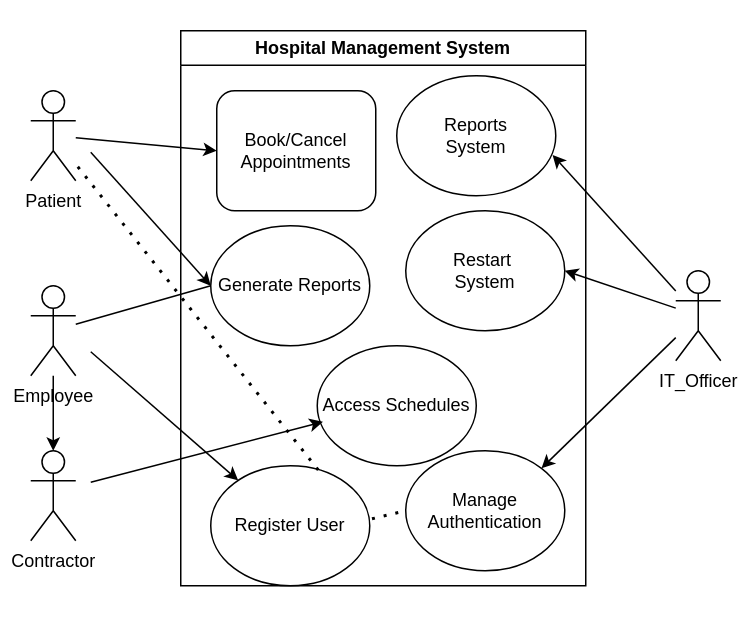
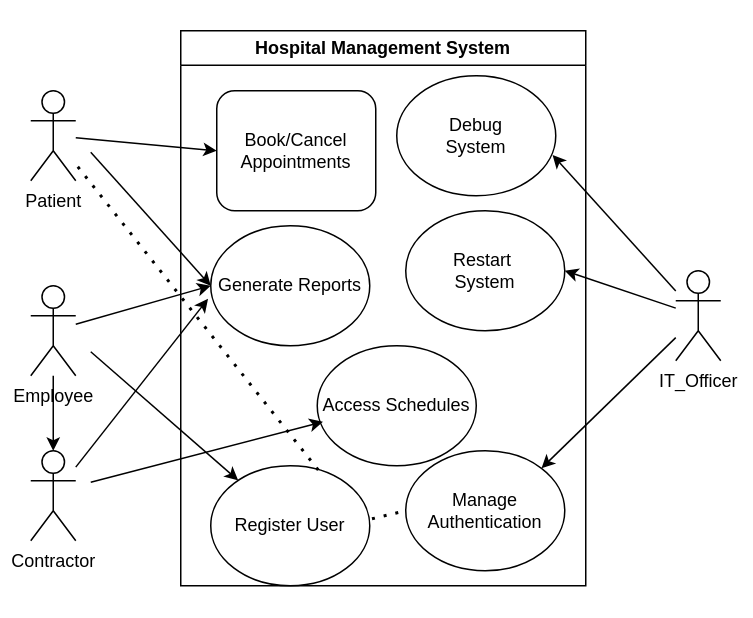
(476, 136) -> (476, 136)
(204, 288) -> (200, 289)
none -> (127, 403)
